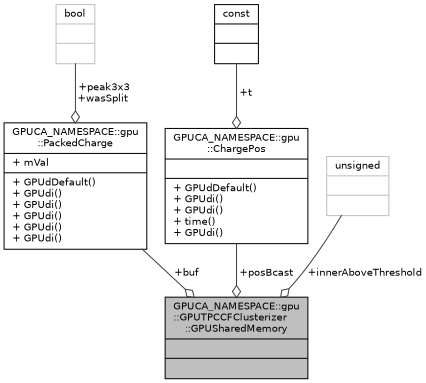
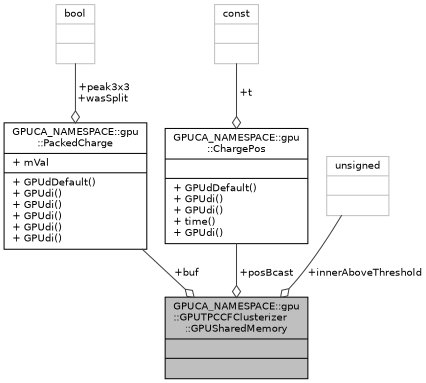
(237, 34) -> (237, 34)
